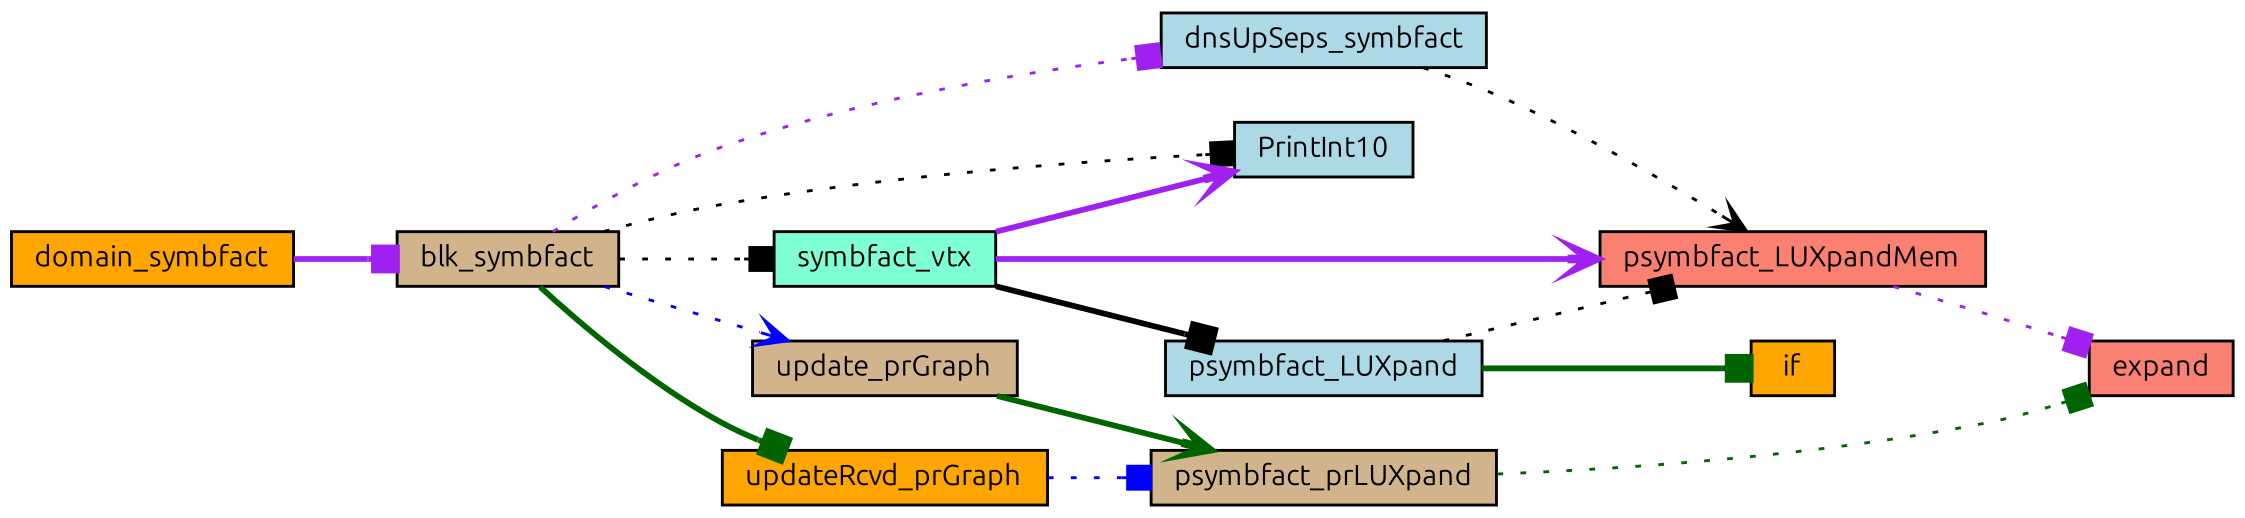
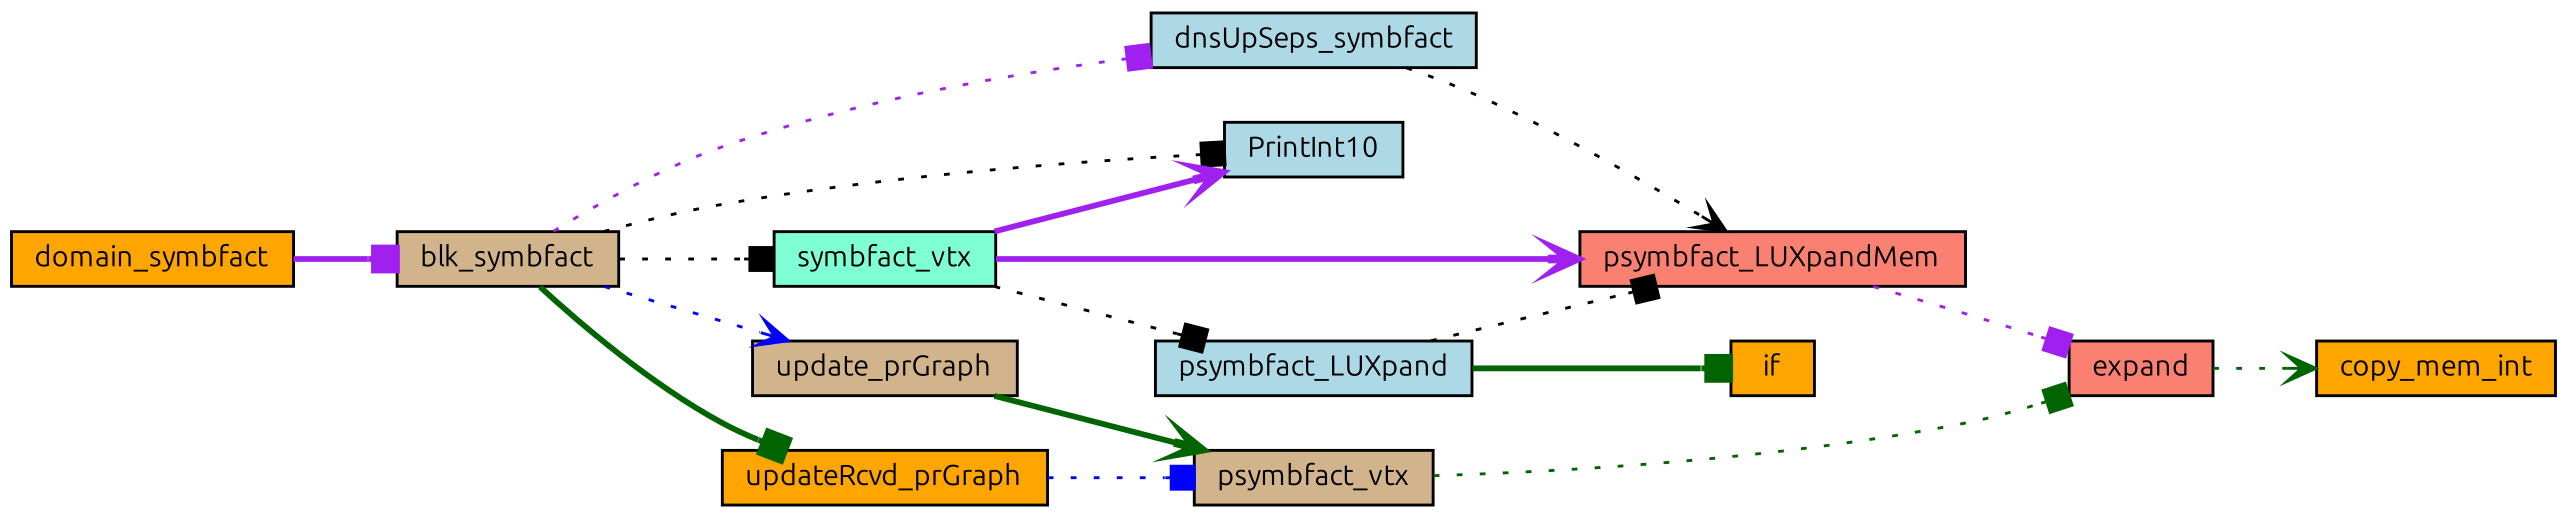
(1090, 310) -> (1086, 310)
none -> (2436, 368)
(1324, 478) -> (1314, 478)
